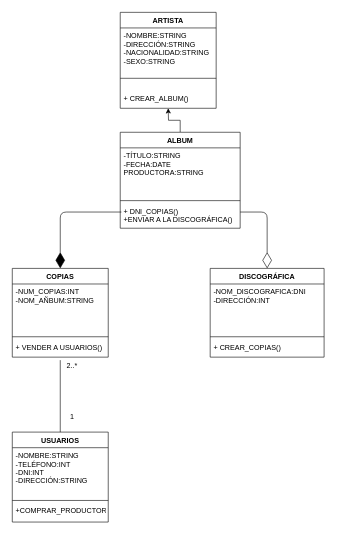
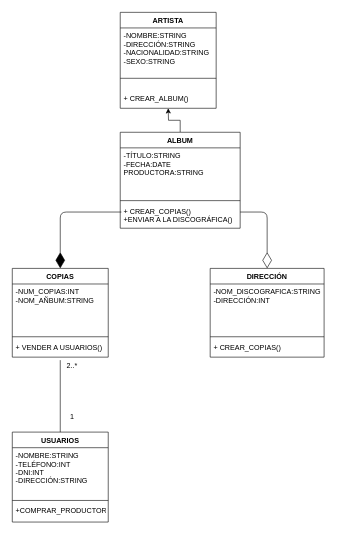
(151, 211) -> (155, 211)
(267, 277) -> (267, 277)
(255, 292) -> (261, 292)
